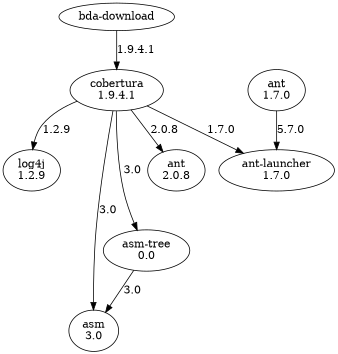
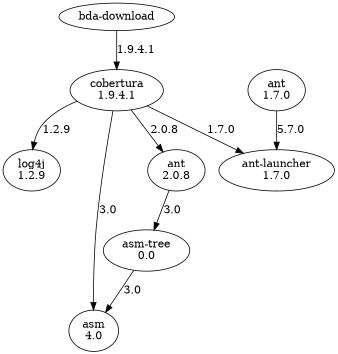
(120, 168) -> (163, 207)
(94, 331) -> (94, 331)
